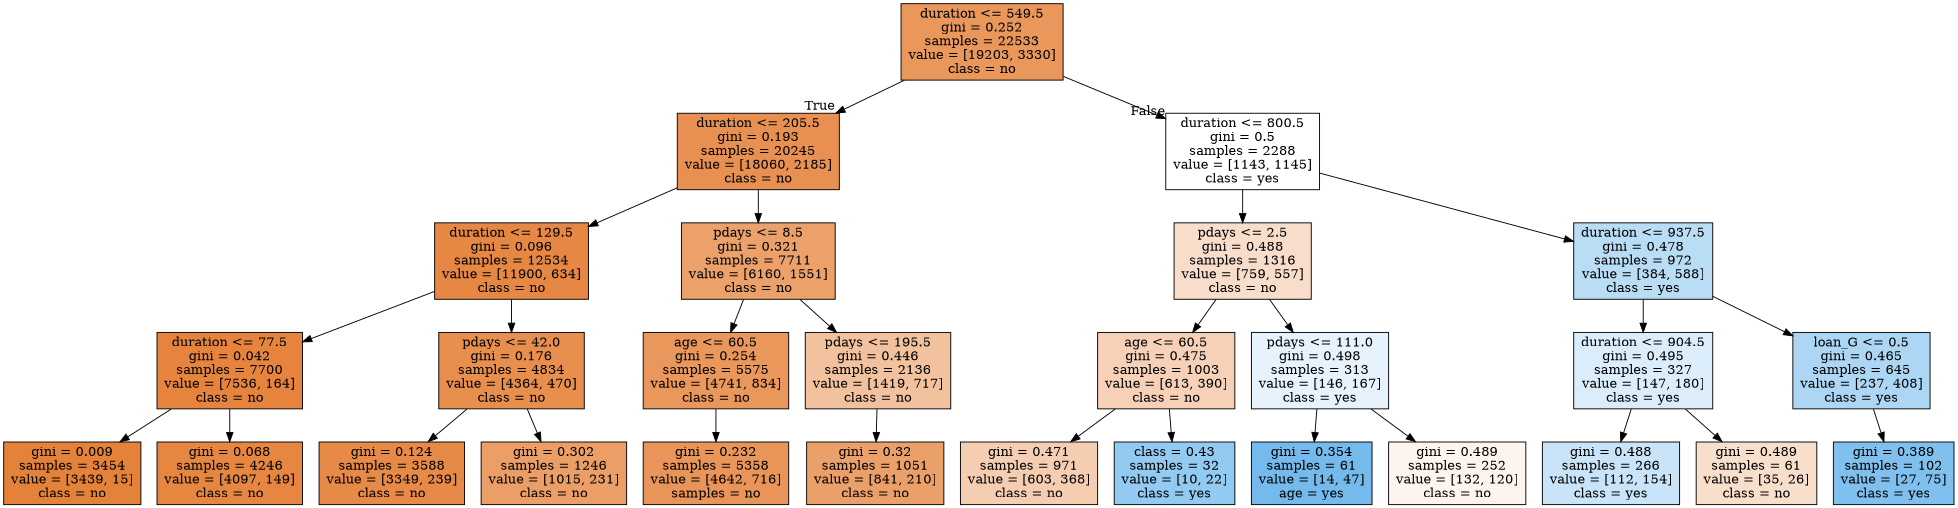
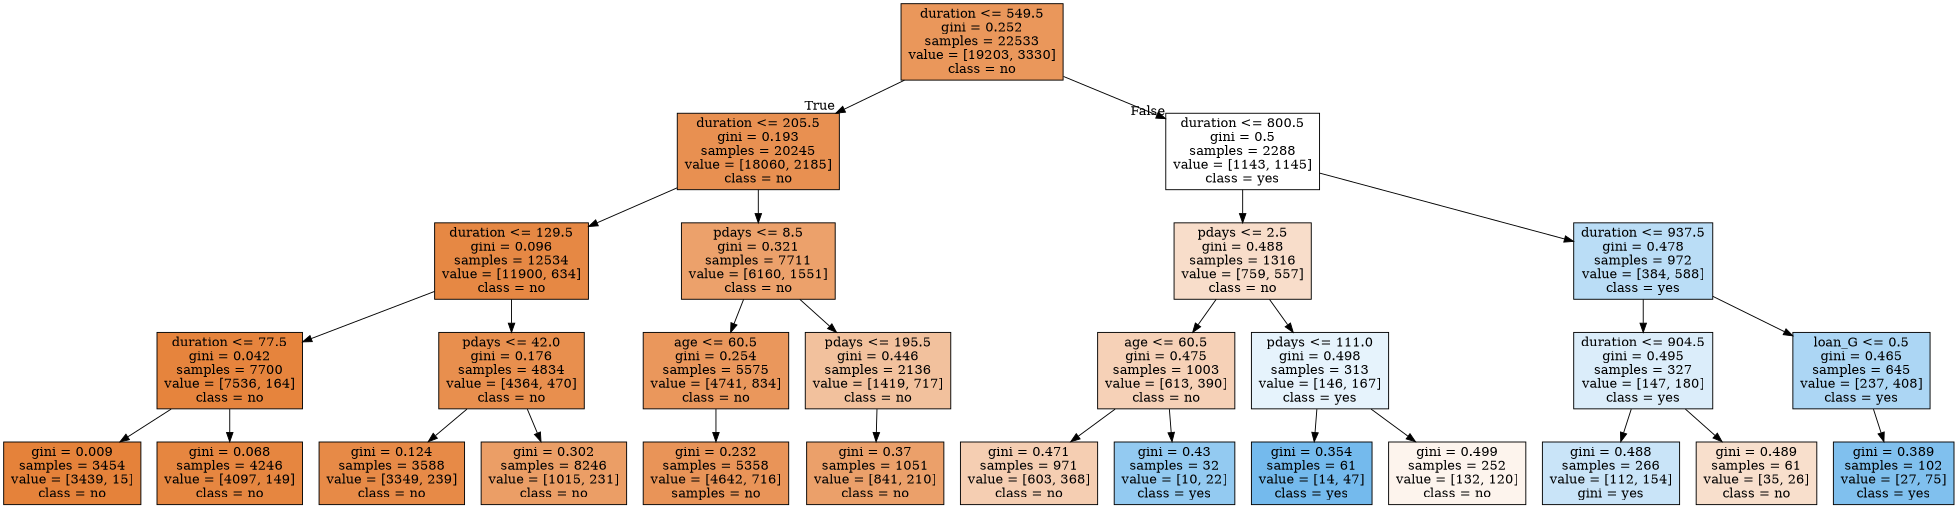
(554, 473) -> (554, 473)
(875, 473) -> (875, 473)
(1175, 473) -> (1175, 473)
(1312, 473) -> (1312, 473)
(1457, 473) -> (1457, 473)
(1611, 473) -> (1611, 473)
